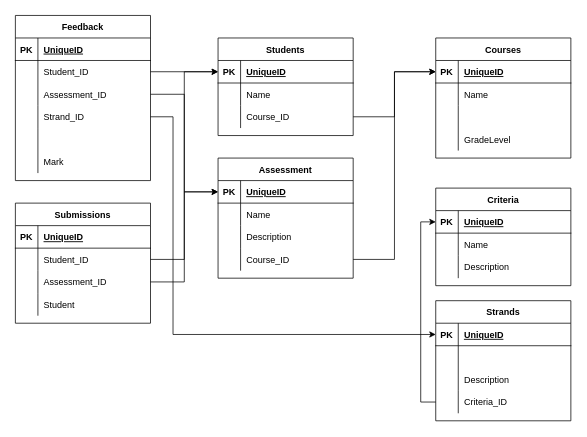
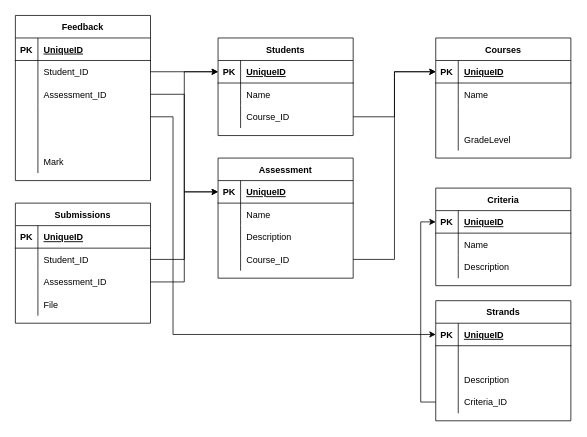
(94, 117) -> none
(61, 305) -> (51, 305)
